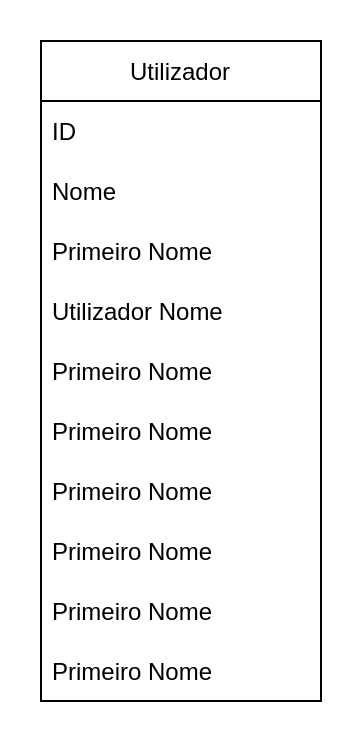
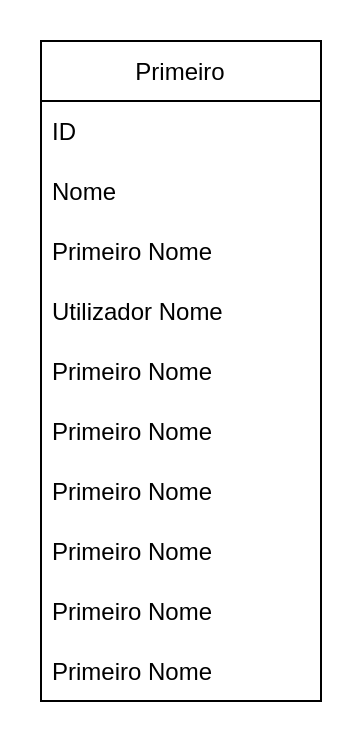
(180, 72) -> (180, 72)
